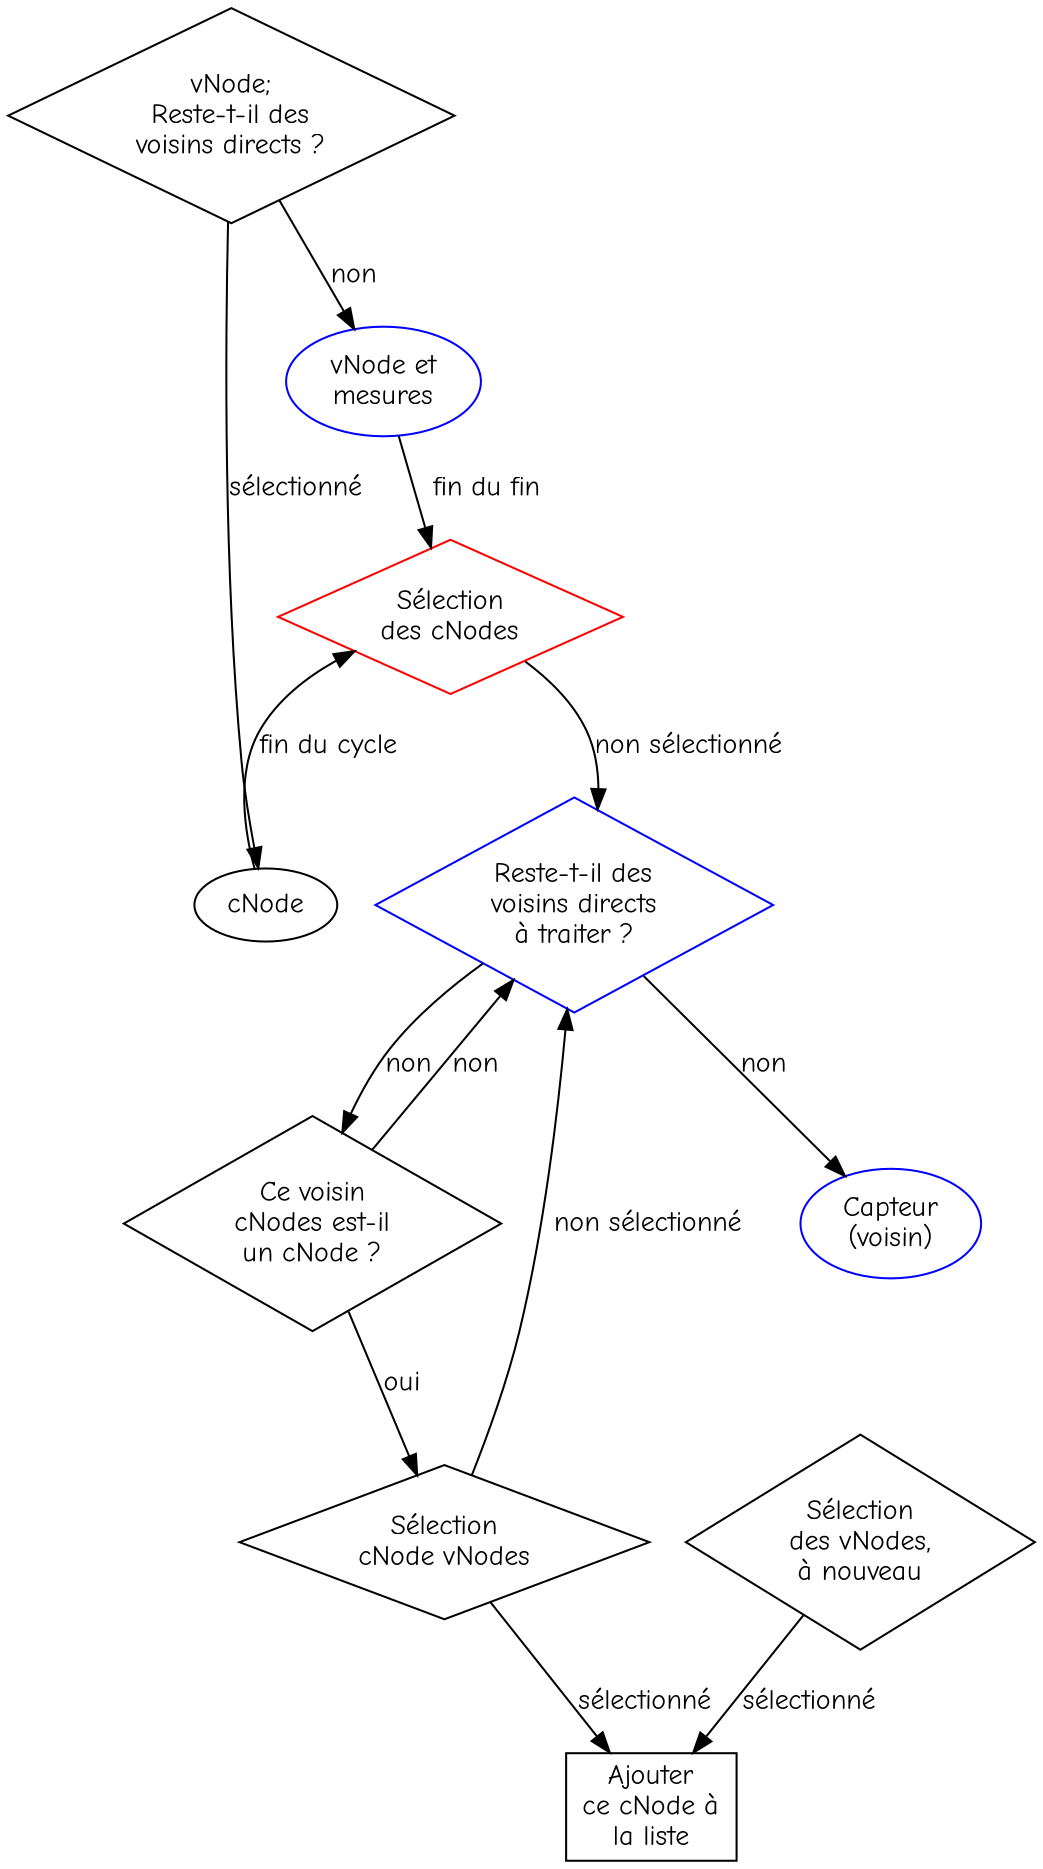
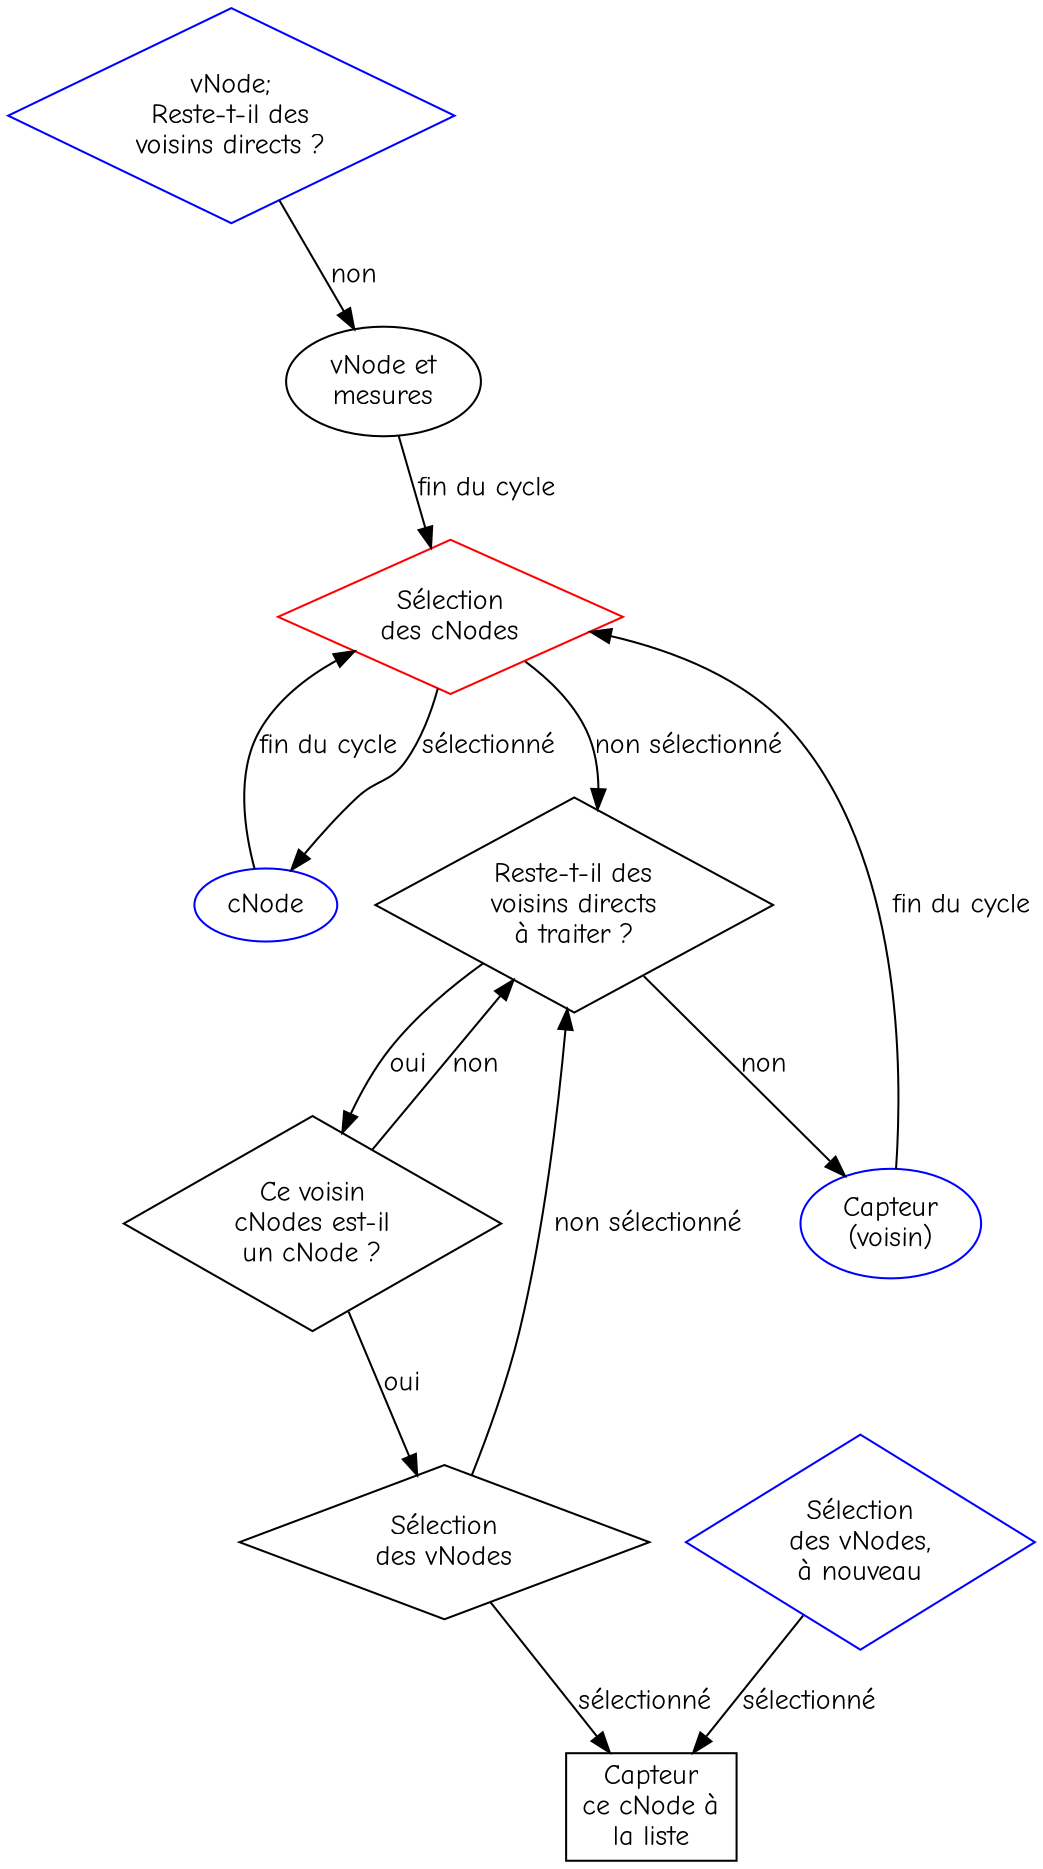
(231, 116) -> (231, 116)
(384, 381) -> (384, 381)
(487, 488) -> (487, 488)
(229, 536) -> (384, 780)
none -> (856, 839)
(266, 905) -> (266, 905)
(574, 905) -> (574, 905)
(409, 1064) -> (409, 1064)
(444, 1542) -> (444, 1542)
(860, 1542) -> (860, 1542)
(651, 1807) -> (651, 1807)
